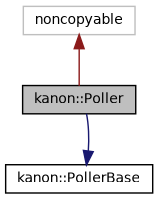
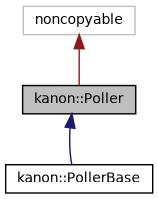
(89, 132) -> (70, 147)
